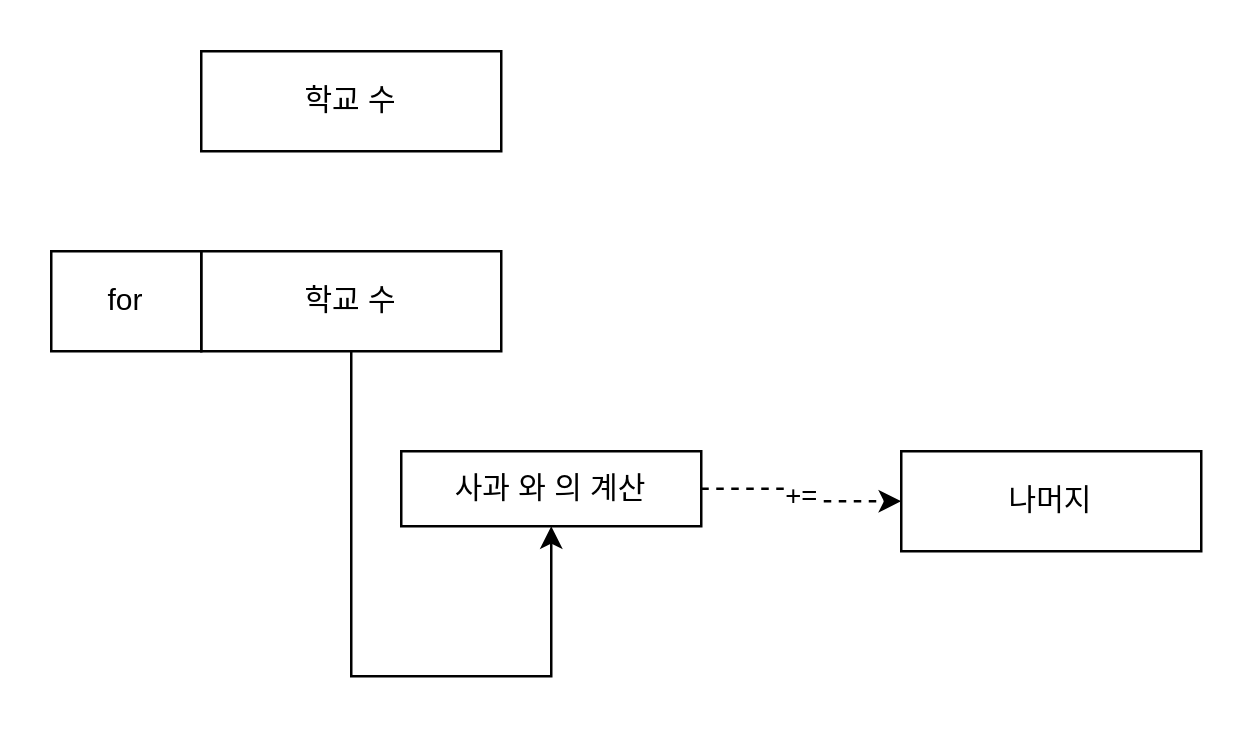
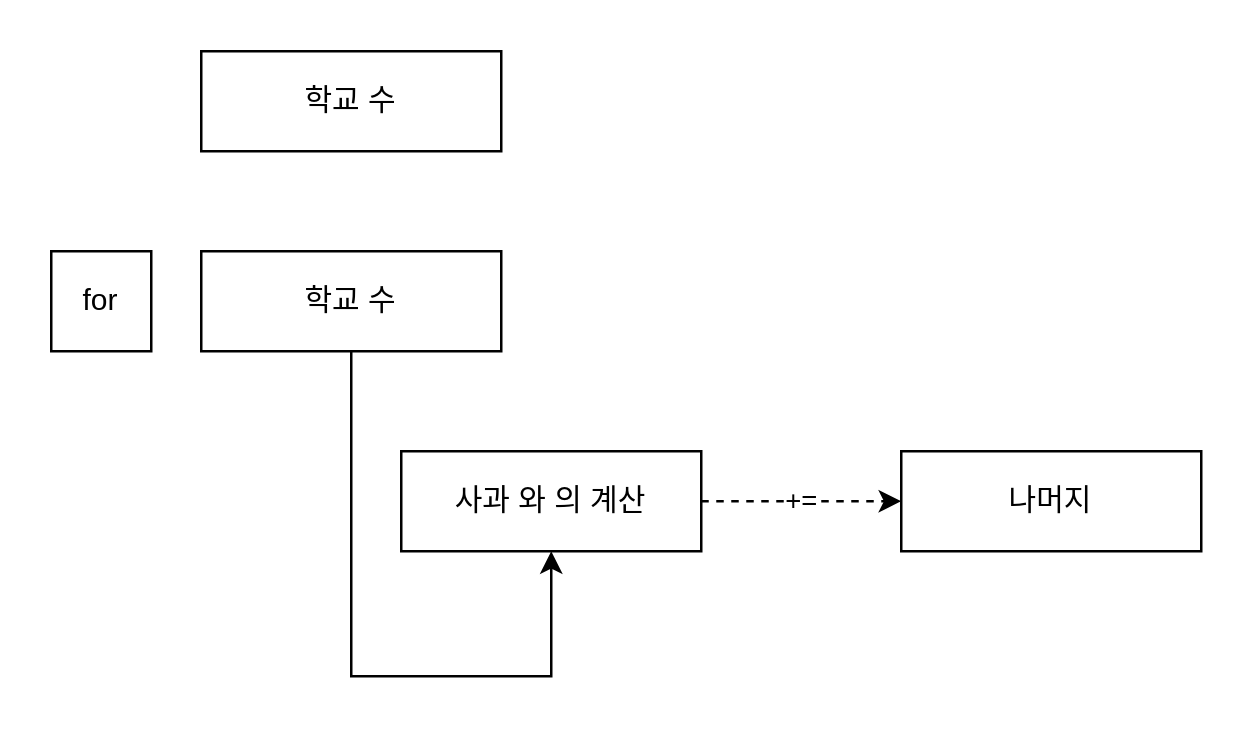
(126, 301) -> (101, 301)
(551, 489) -> (551, 501)
